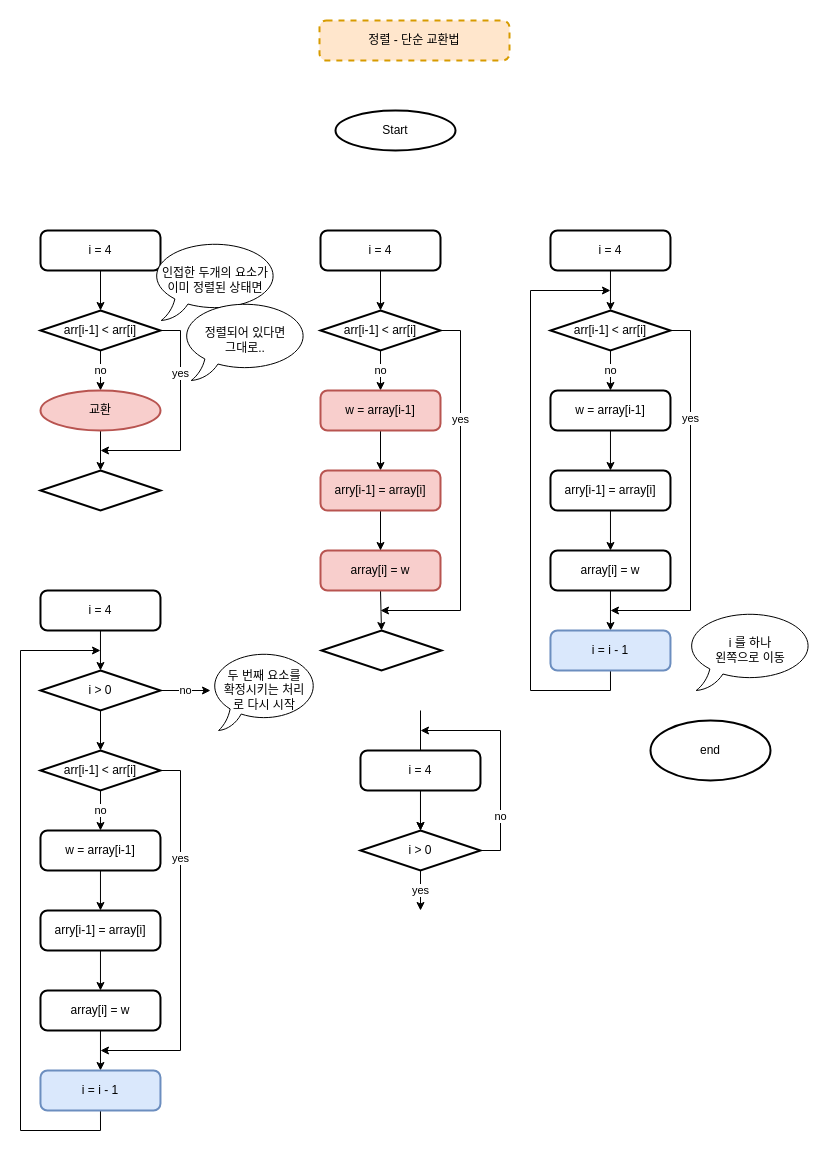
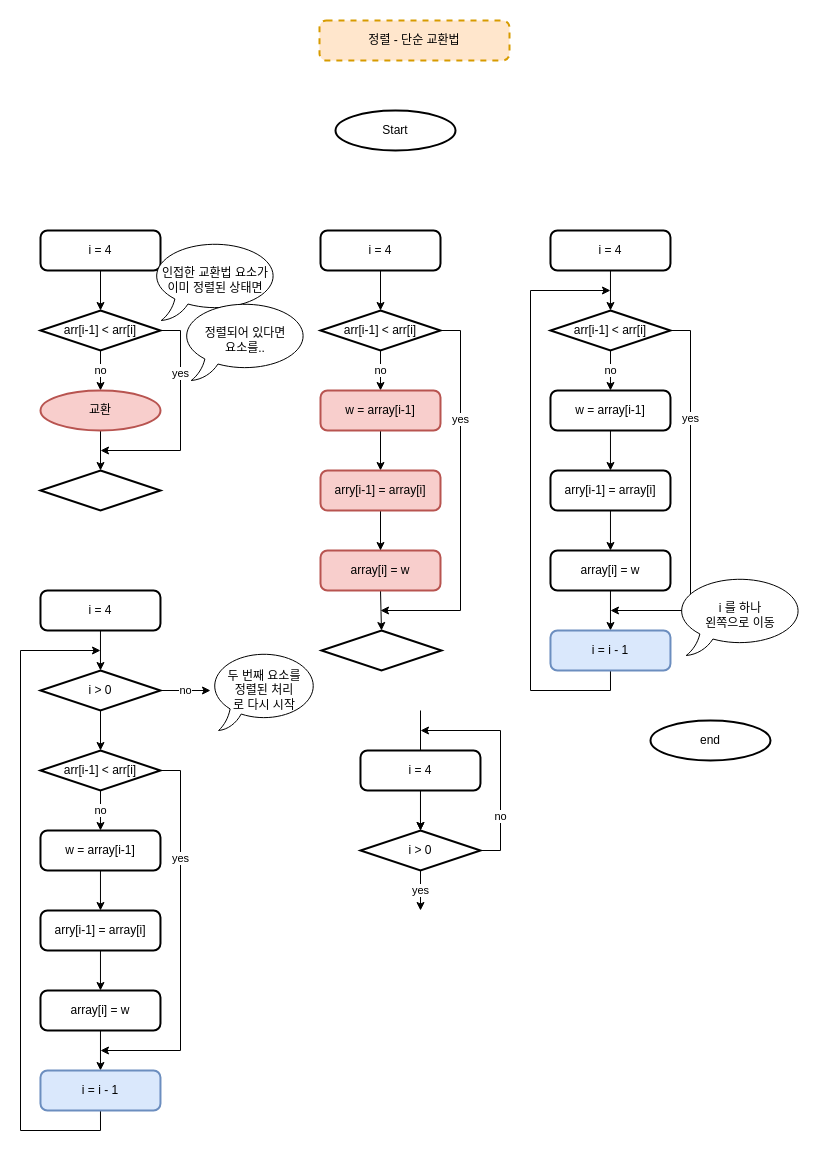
(216, 281) -> (216, 281)
(246, 341) -> (246, 341)
(750, 651) -> (740, 616)
(265, 691) -> (265, 691)
(711, 751) -> (711, 741)
